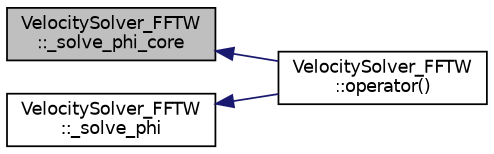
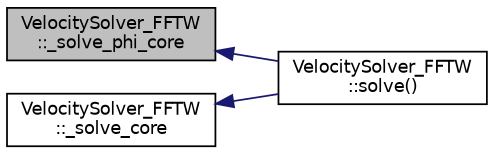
(383, 78) -> (383, 78)
(111, 120) -> (111, 120)
